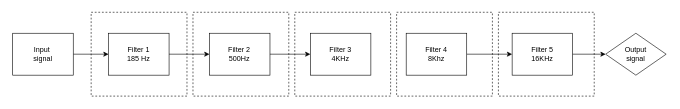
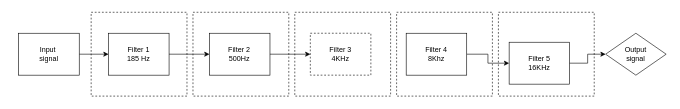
(43, 54) -> (49, 54)
(341, 54) -> (341, 54)
(543, 54) -> (540, 63)
